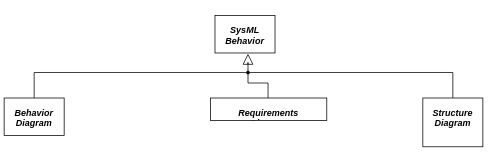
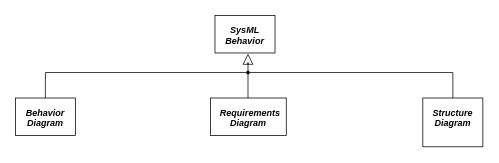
(269, 109) -> (248, 117)
(34, 117) -> (45, 117)
